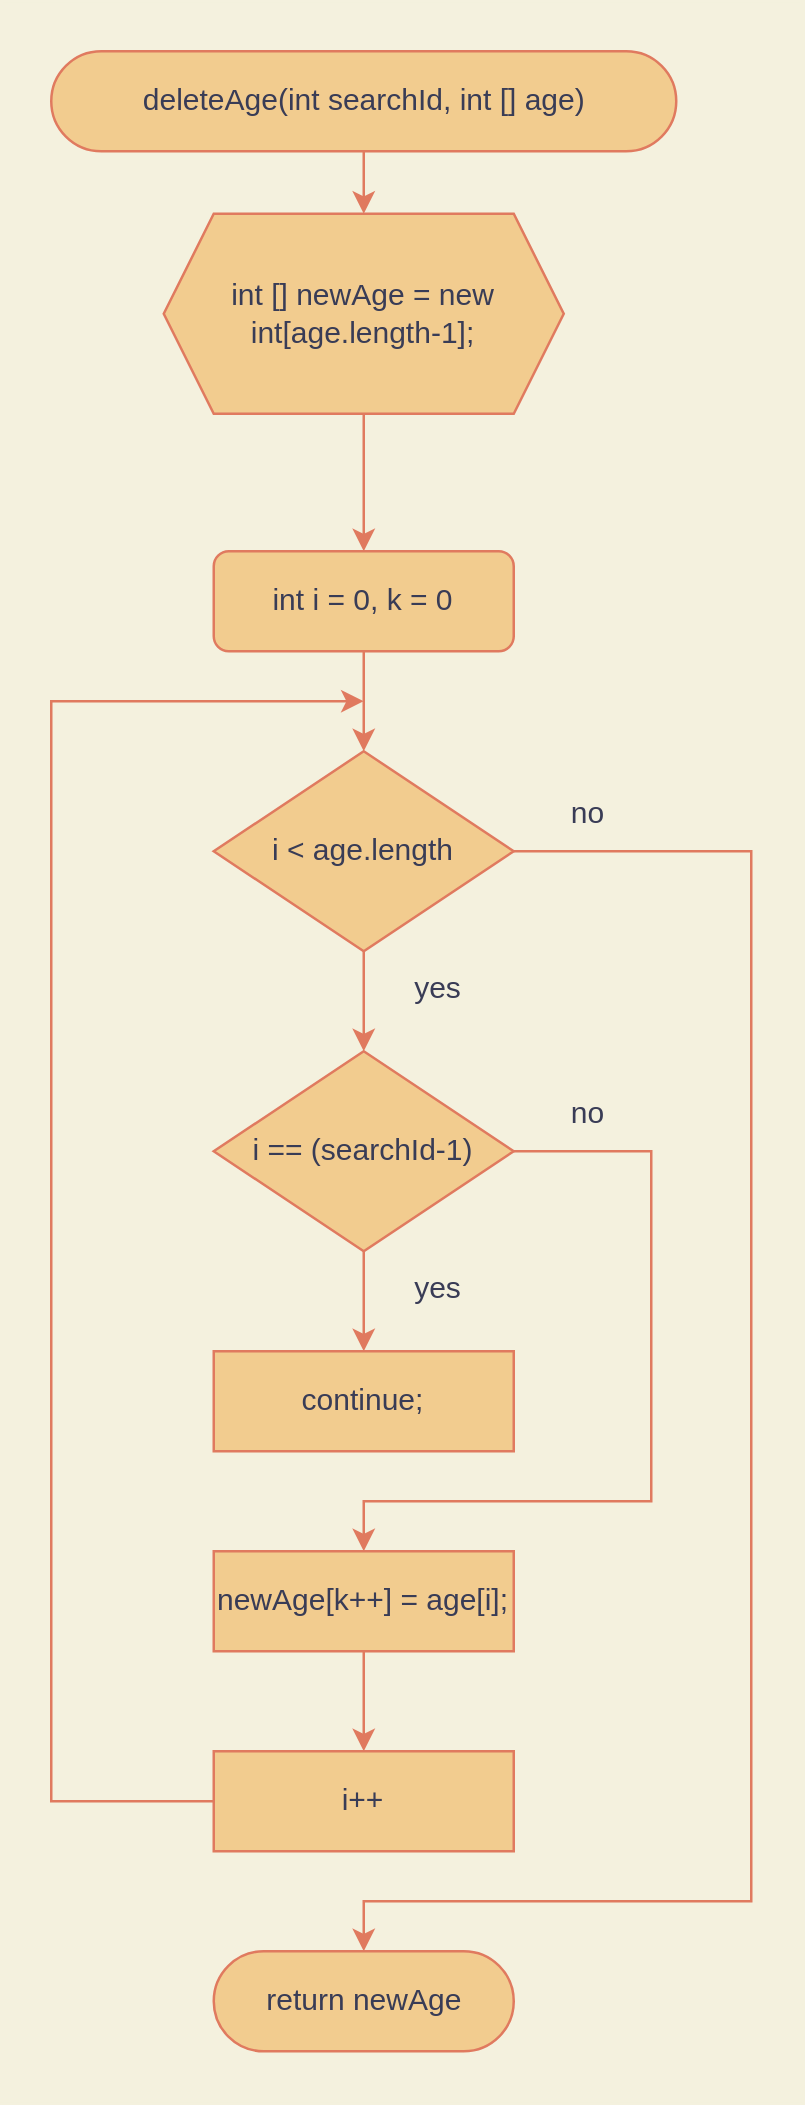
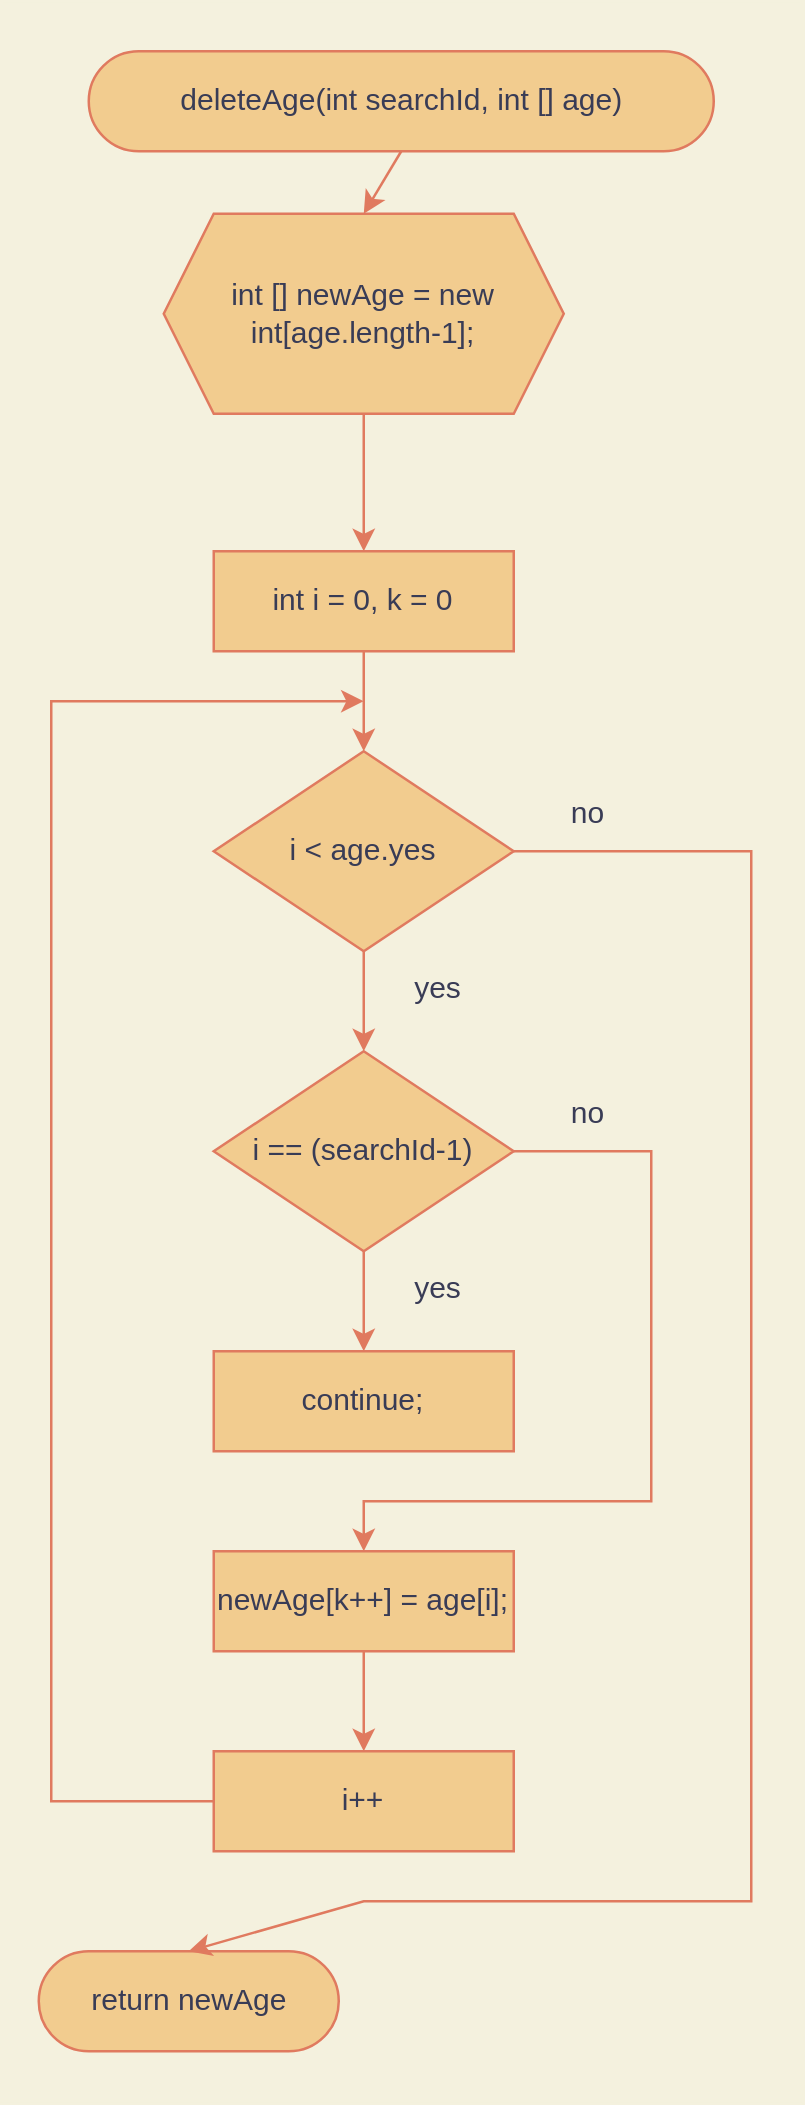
(364, 101) -> (401, 101)
(364, 601) -> (364, 601)
(364, 851) -> (364, 851)
(364, 2001) -> (189, 2001)
